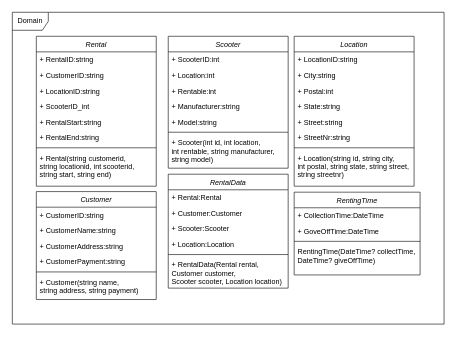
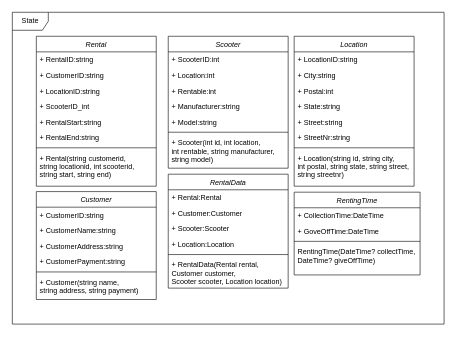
(30, 21) -> (30, 21)
